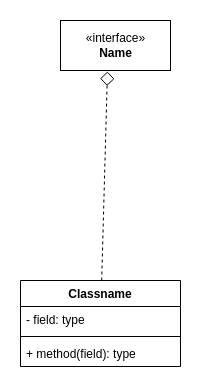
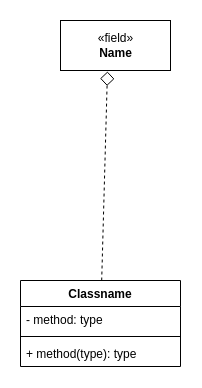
(116, 46) -> (116, 46)
(62, 320) -> (68, 320)
(89, 354) -> (89, 354)
